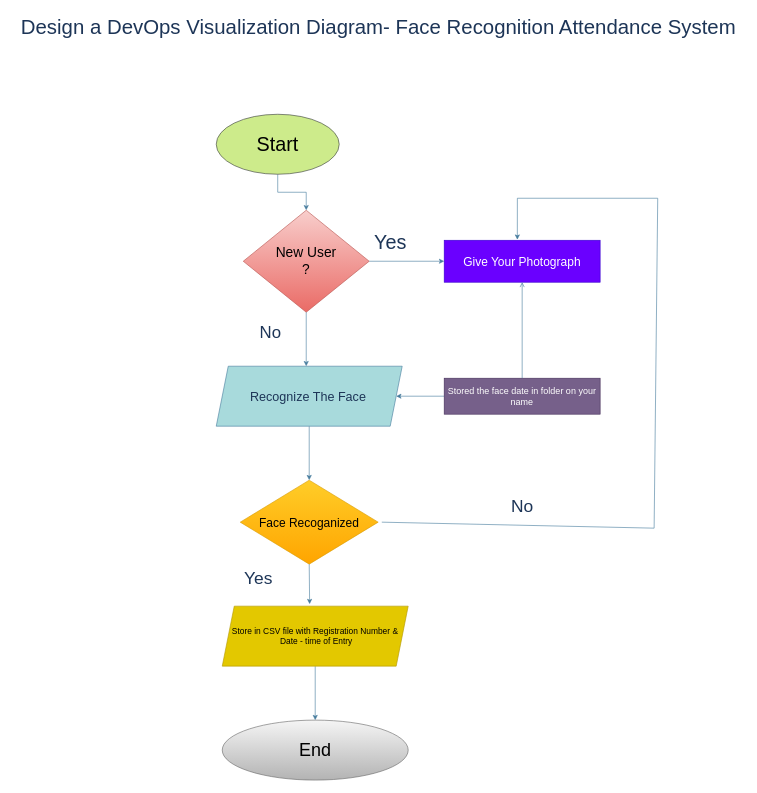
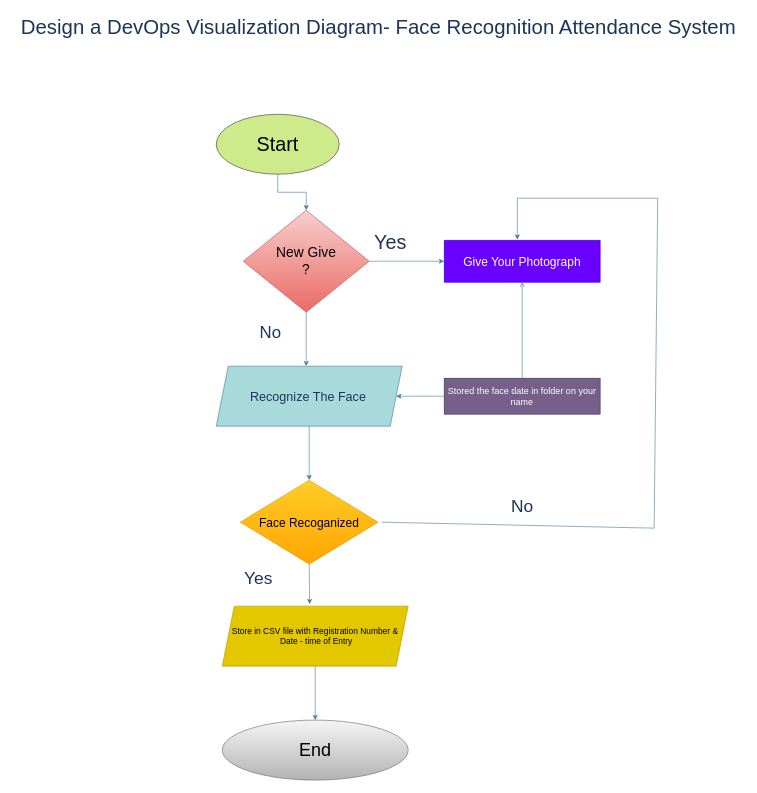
(306, 261) -> (306, 261)
